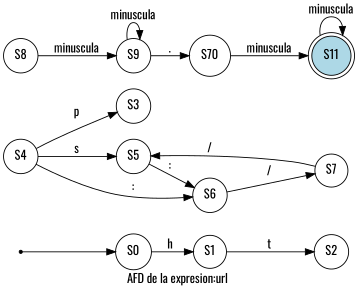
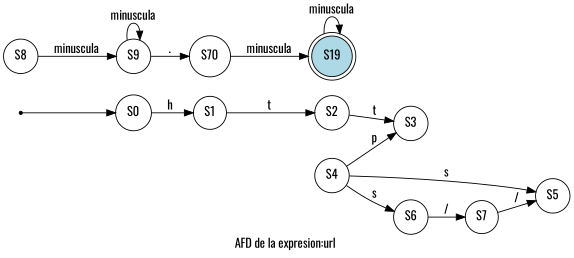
(331, 56) -> (332, 56)
none -> (367, 118)
(168, 174) -> none
(134, 188) -> (375, 195)
